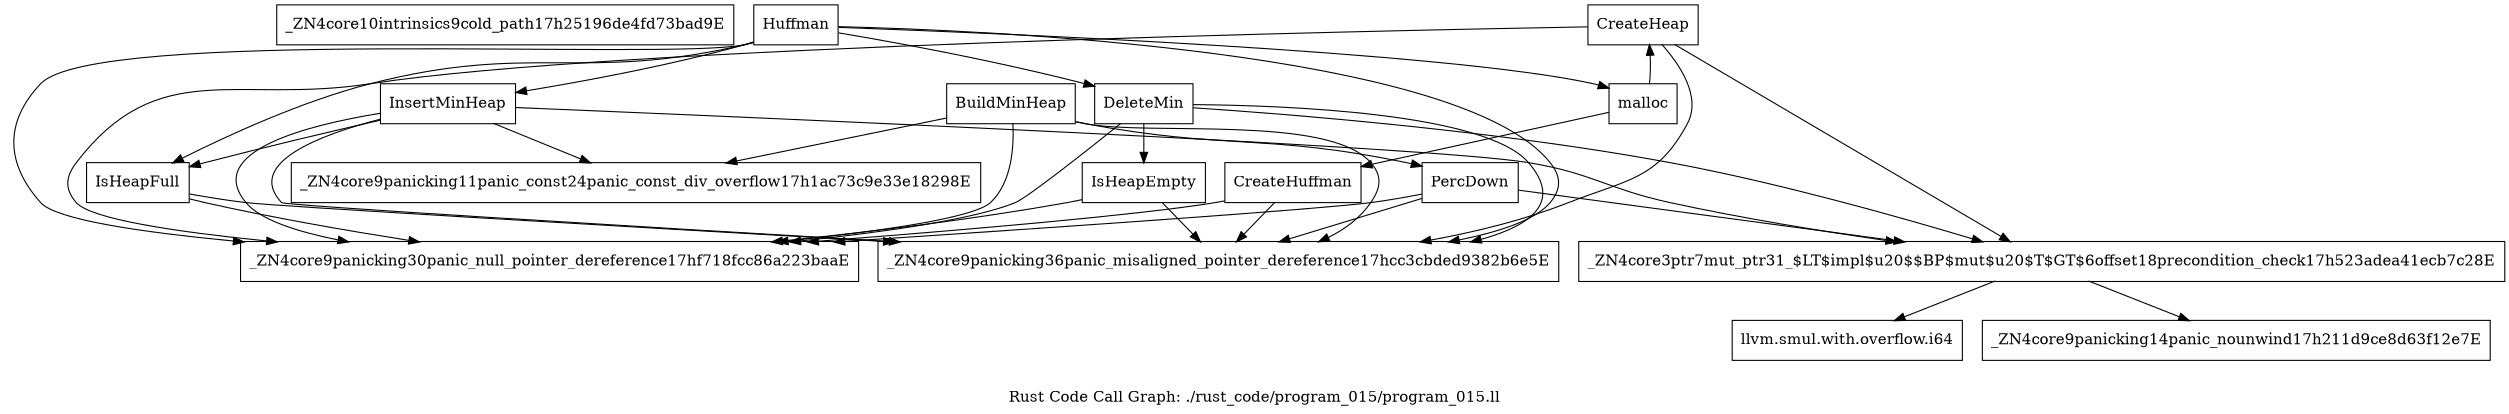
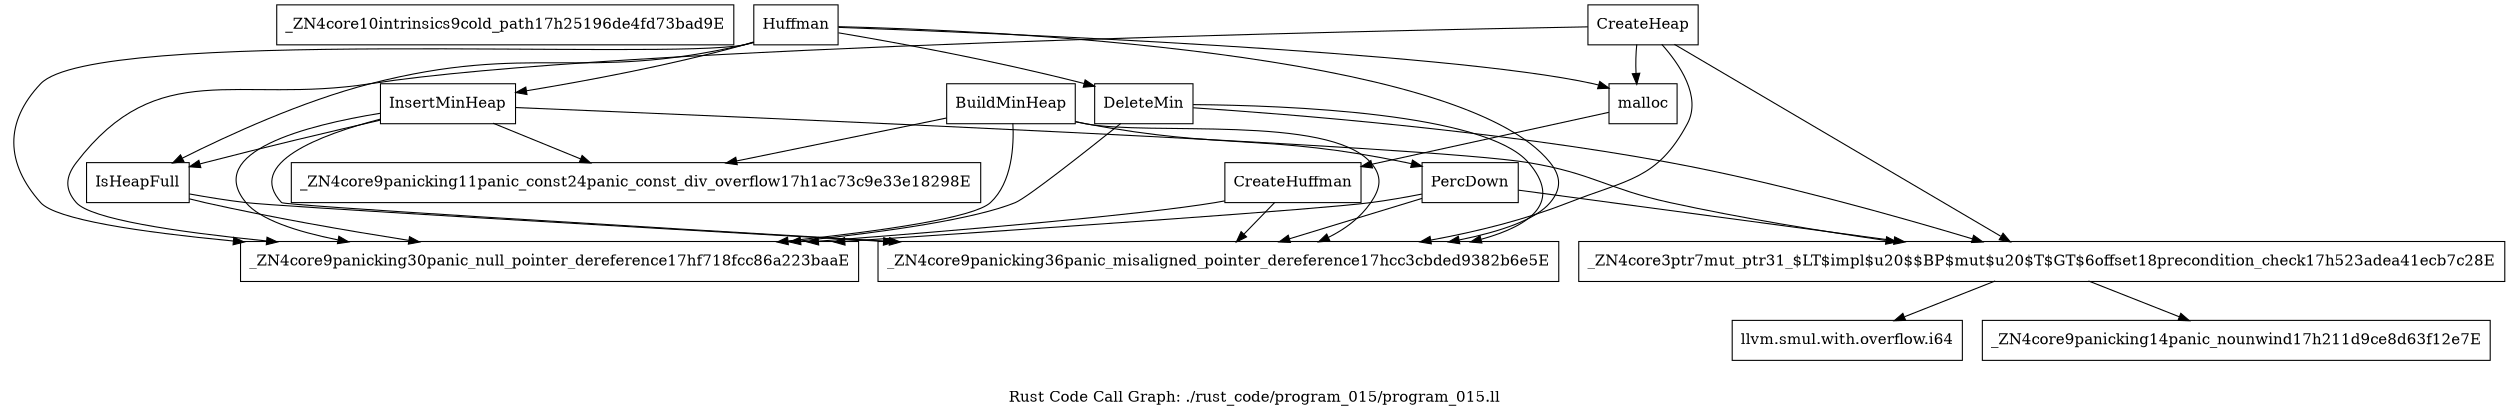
(1650, 70) -> (1636, 59)
(1144, 183) -> none
